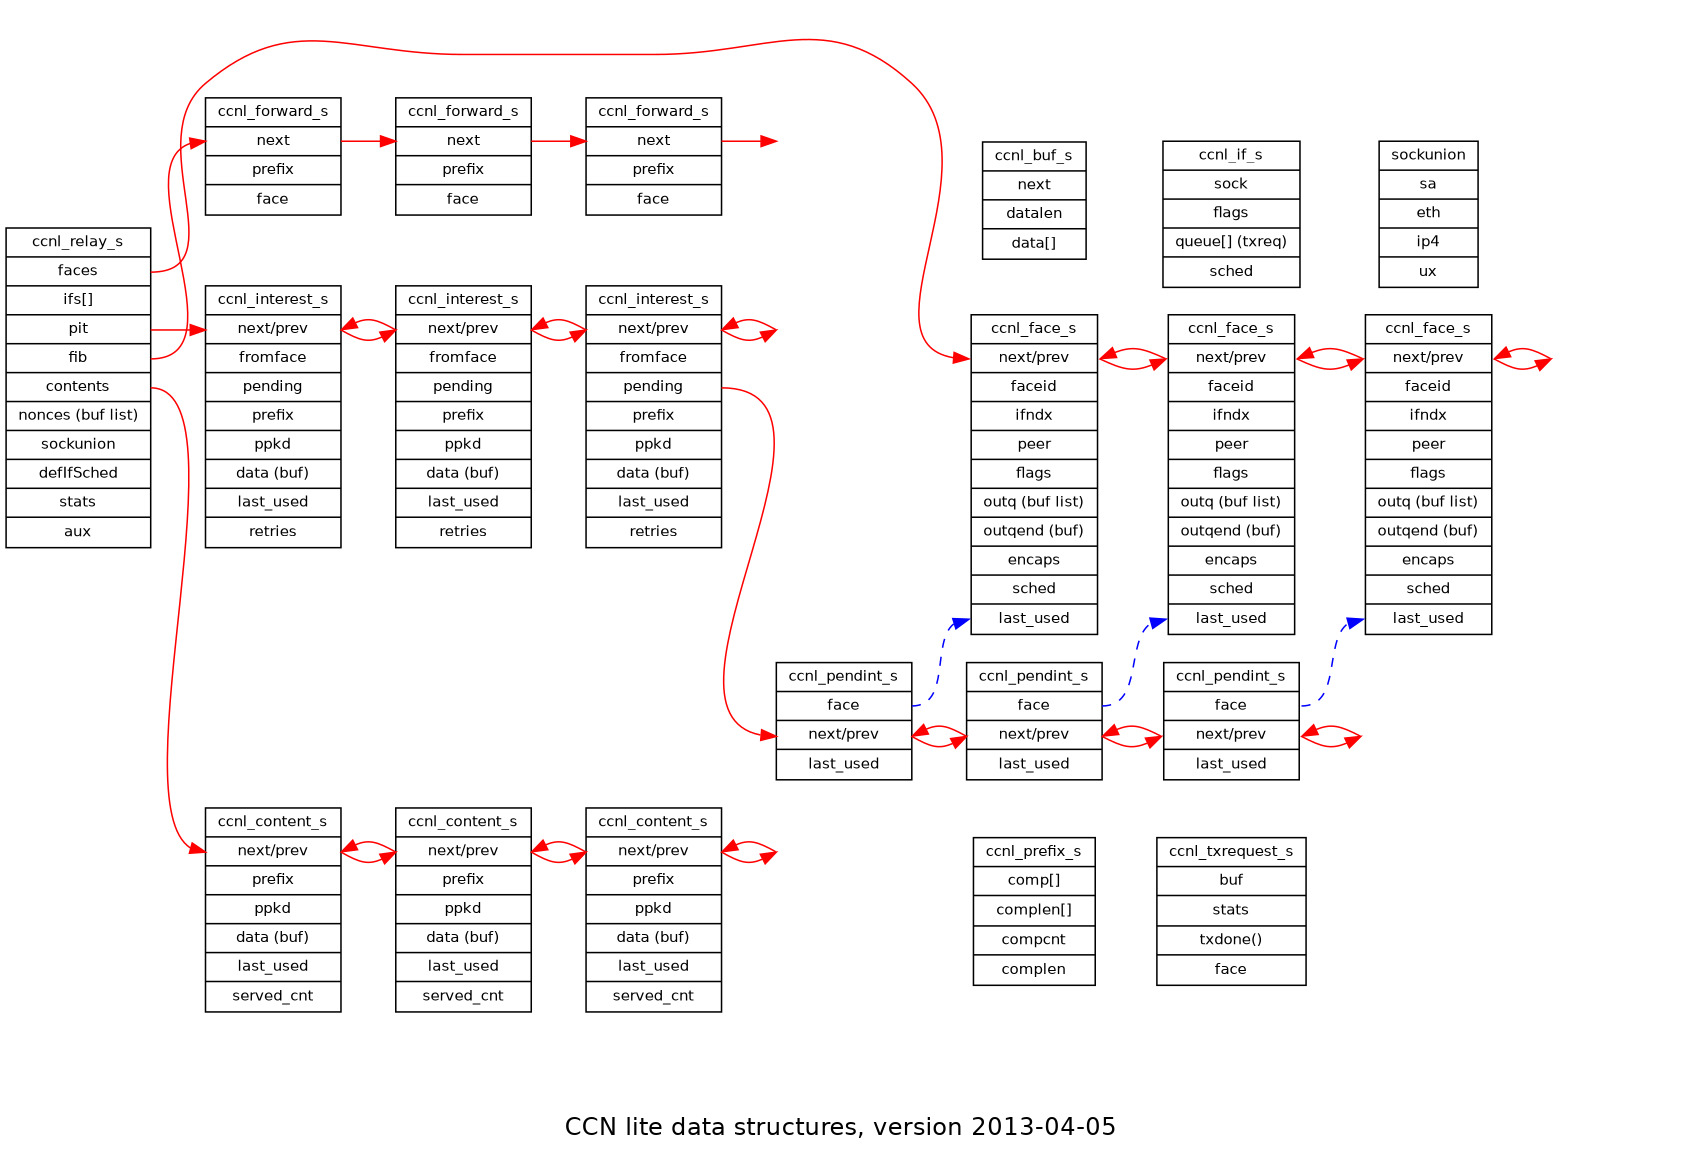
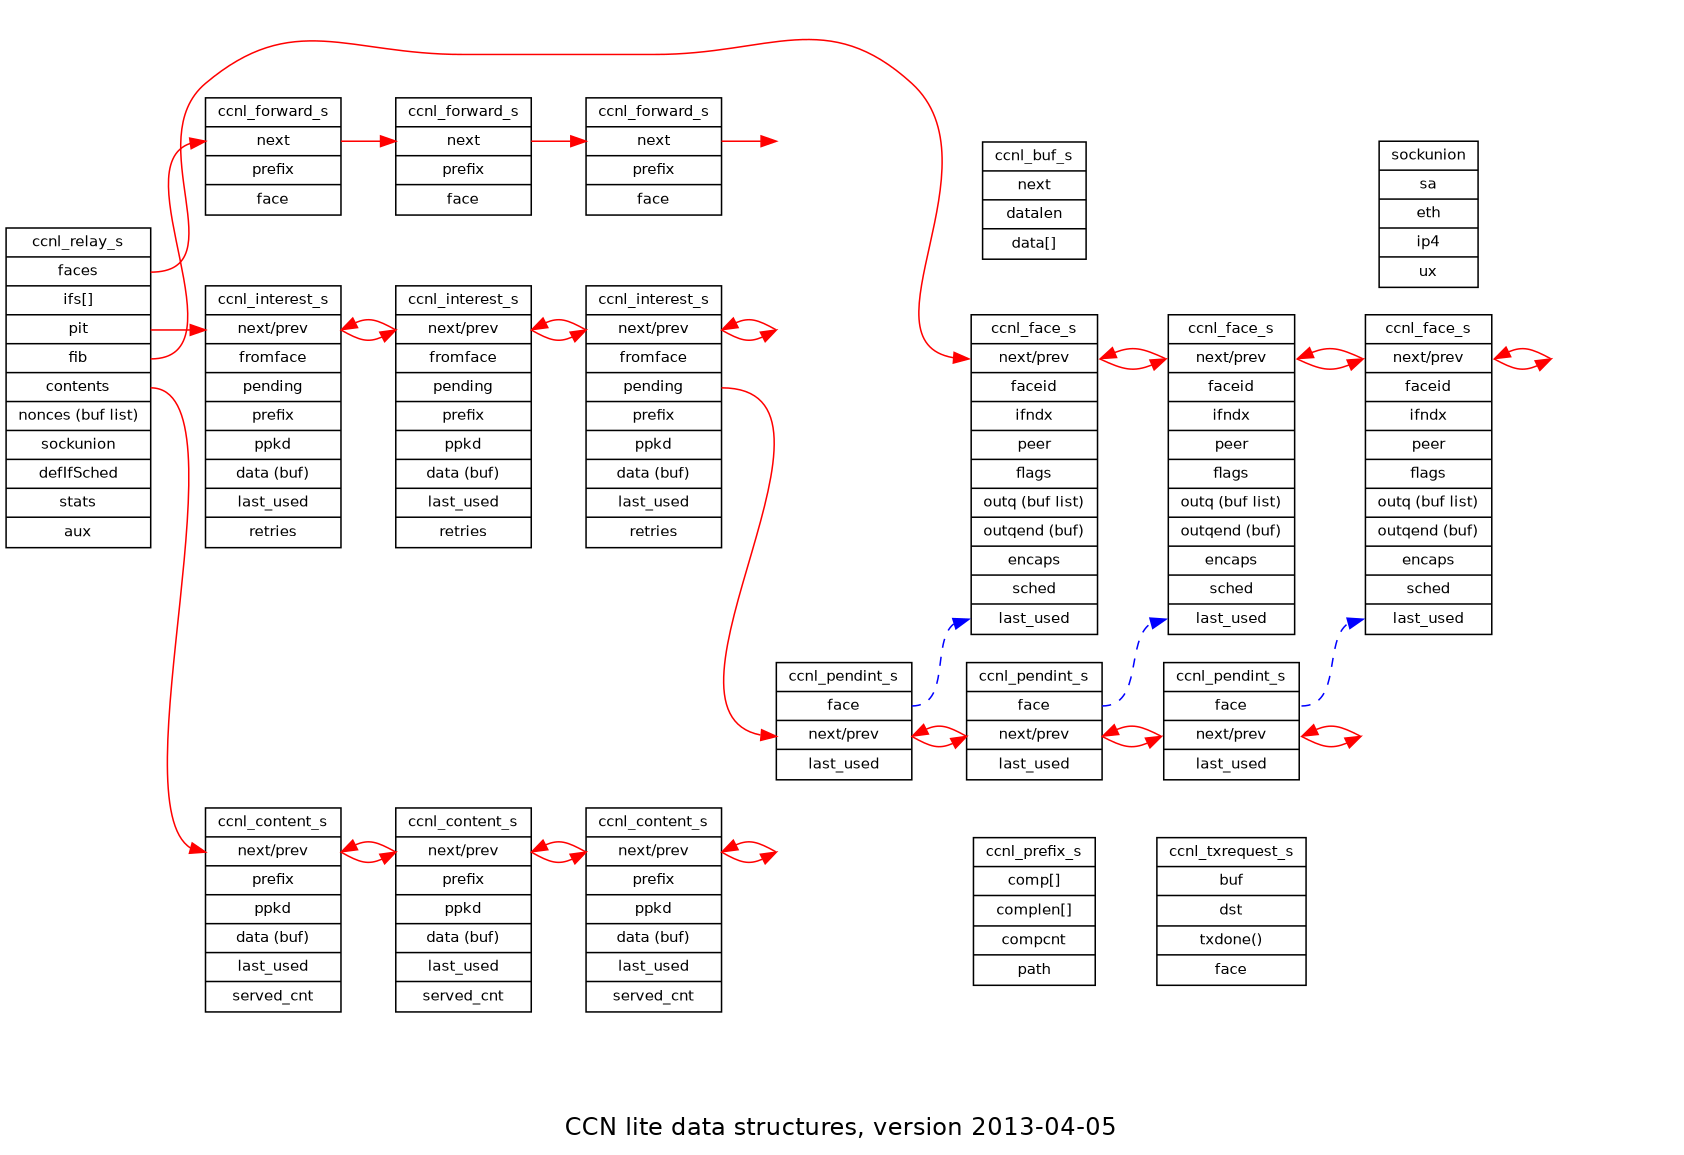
(1231, 214) -> none
(1231, 910) -> (1231, 910)
(1034, 969) -> (1034, 969)
